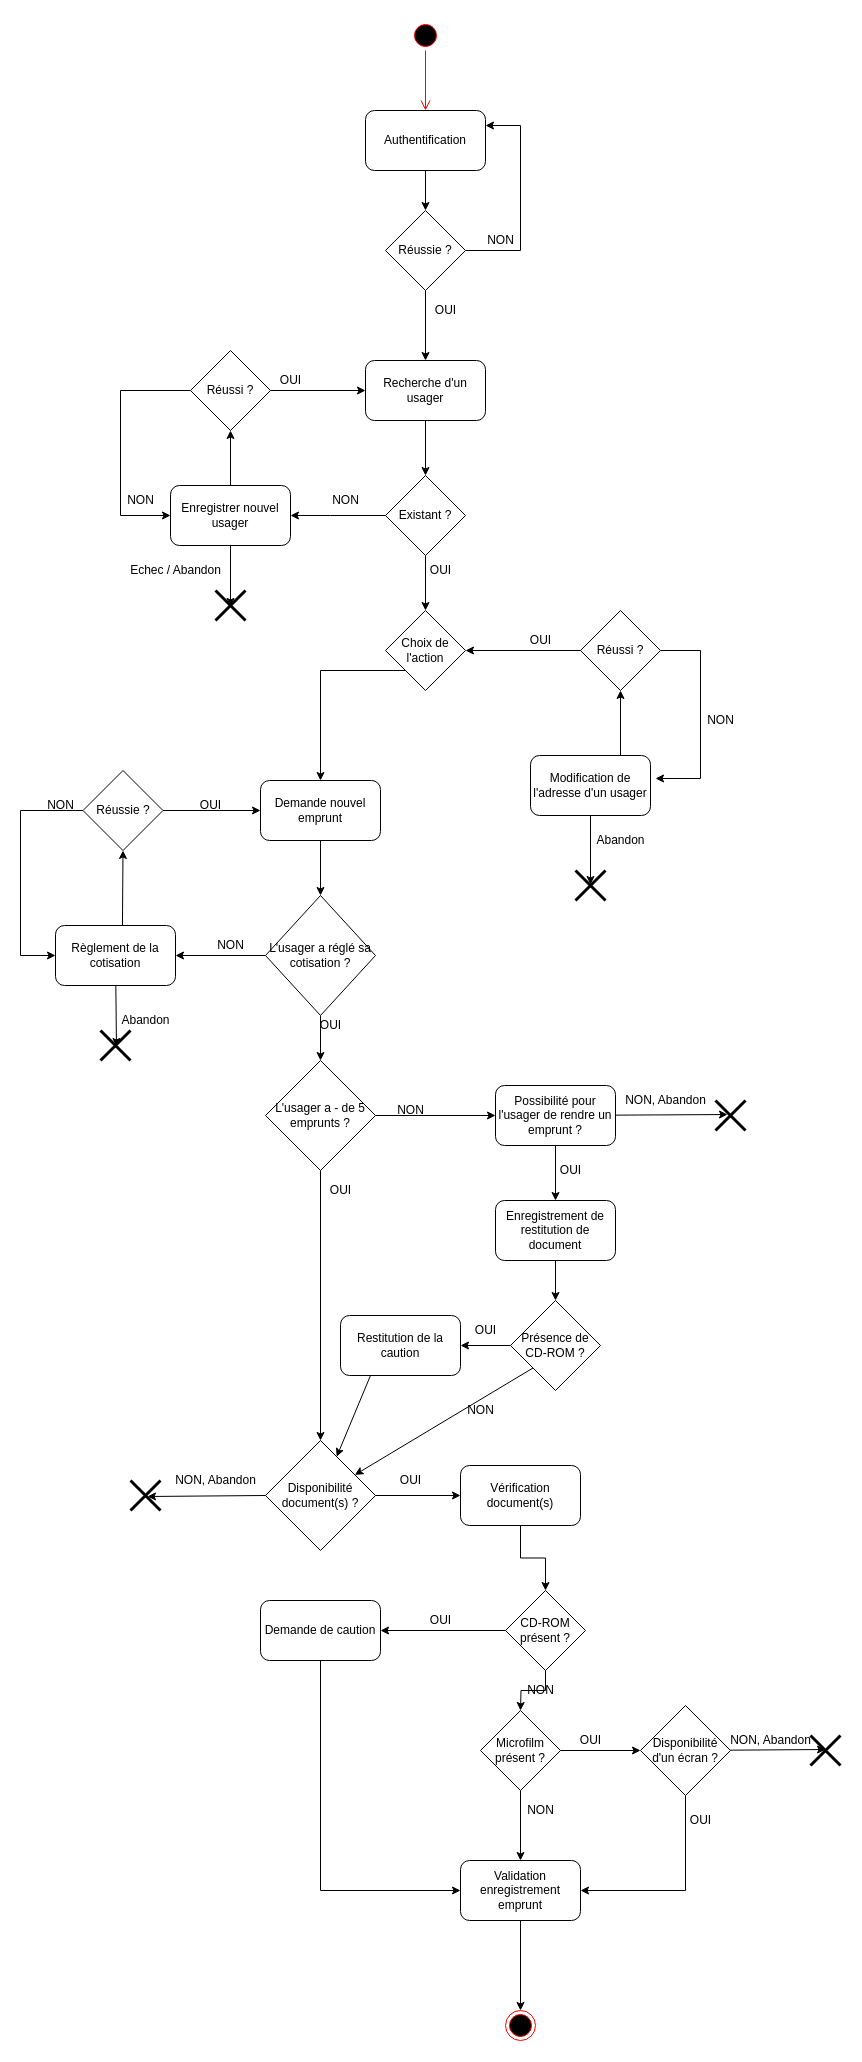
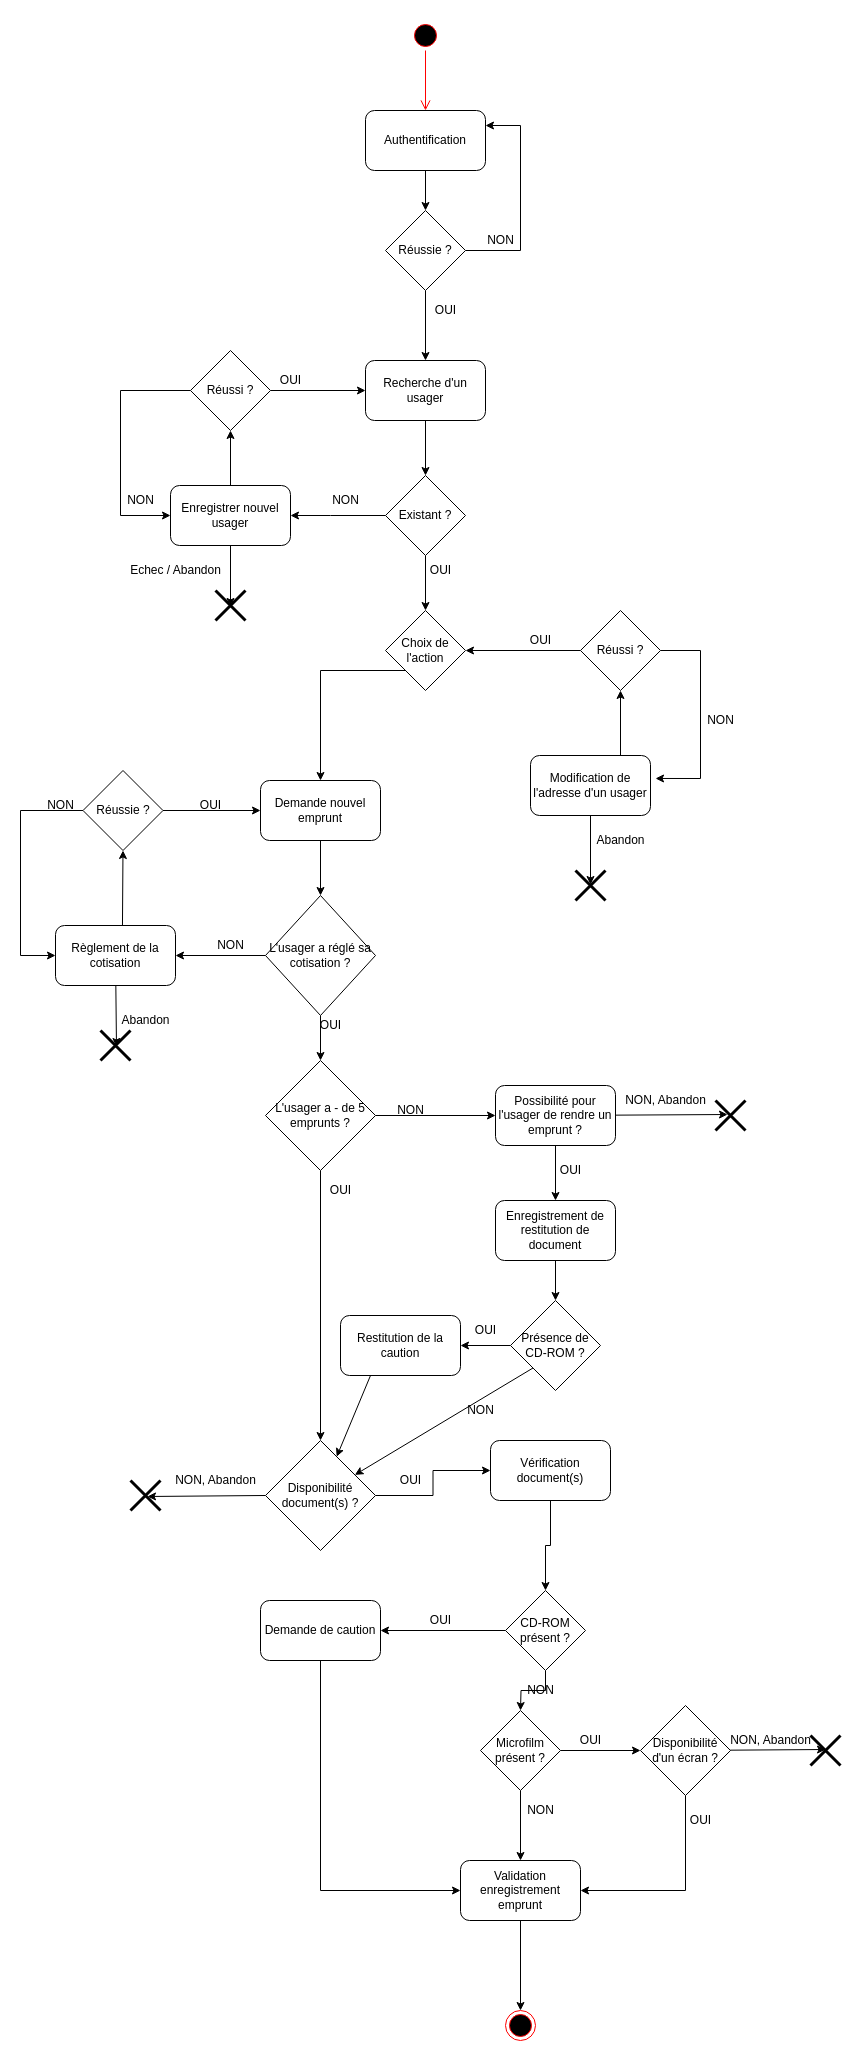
(521, 1496) -> (551, 1471)
